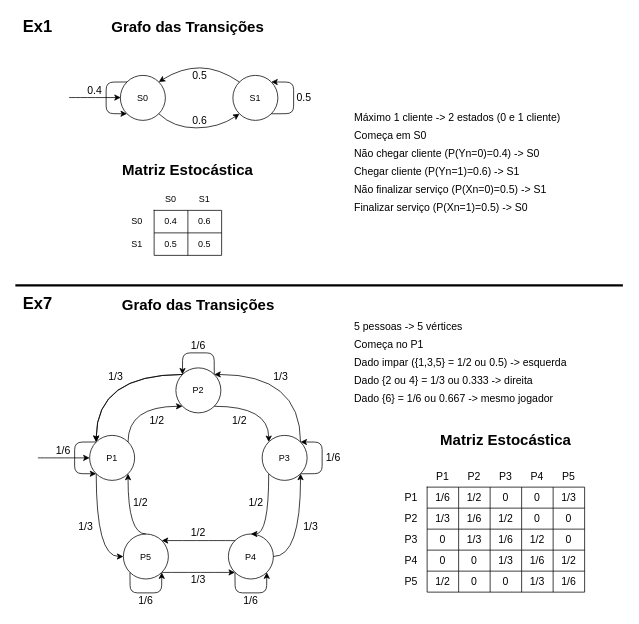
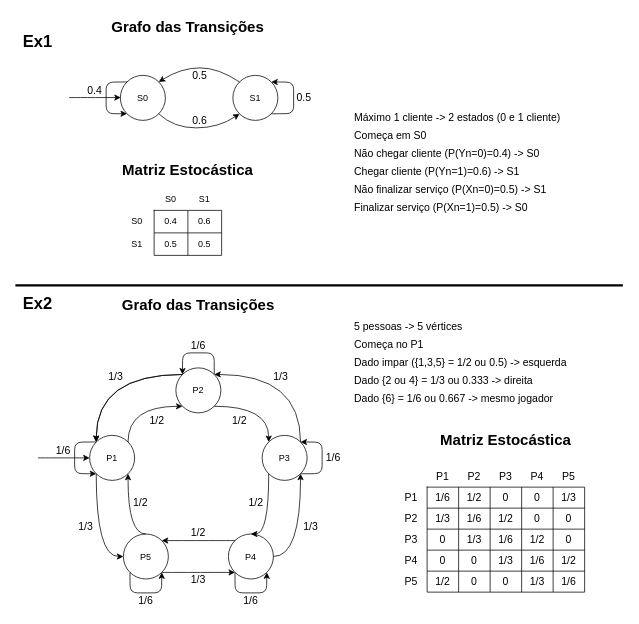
(38, 27) -> (38, 42)
(38, 304) -> (38, 304)
